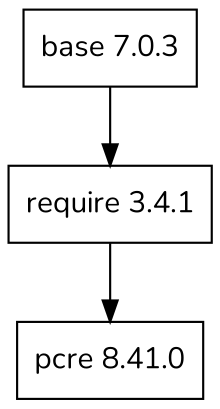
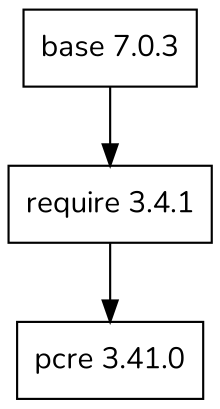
(110, 360) -> (110, 360)
